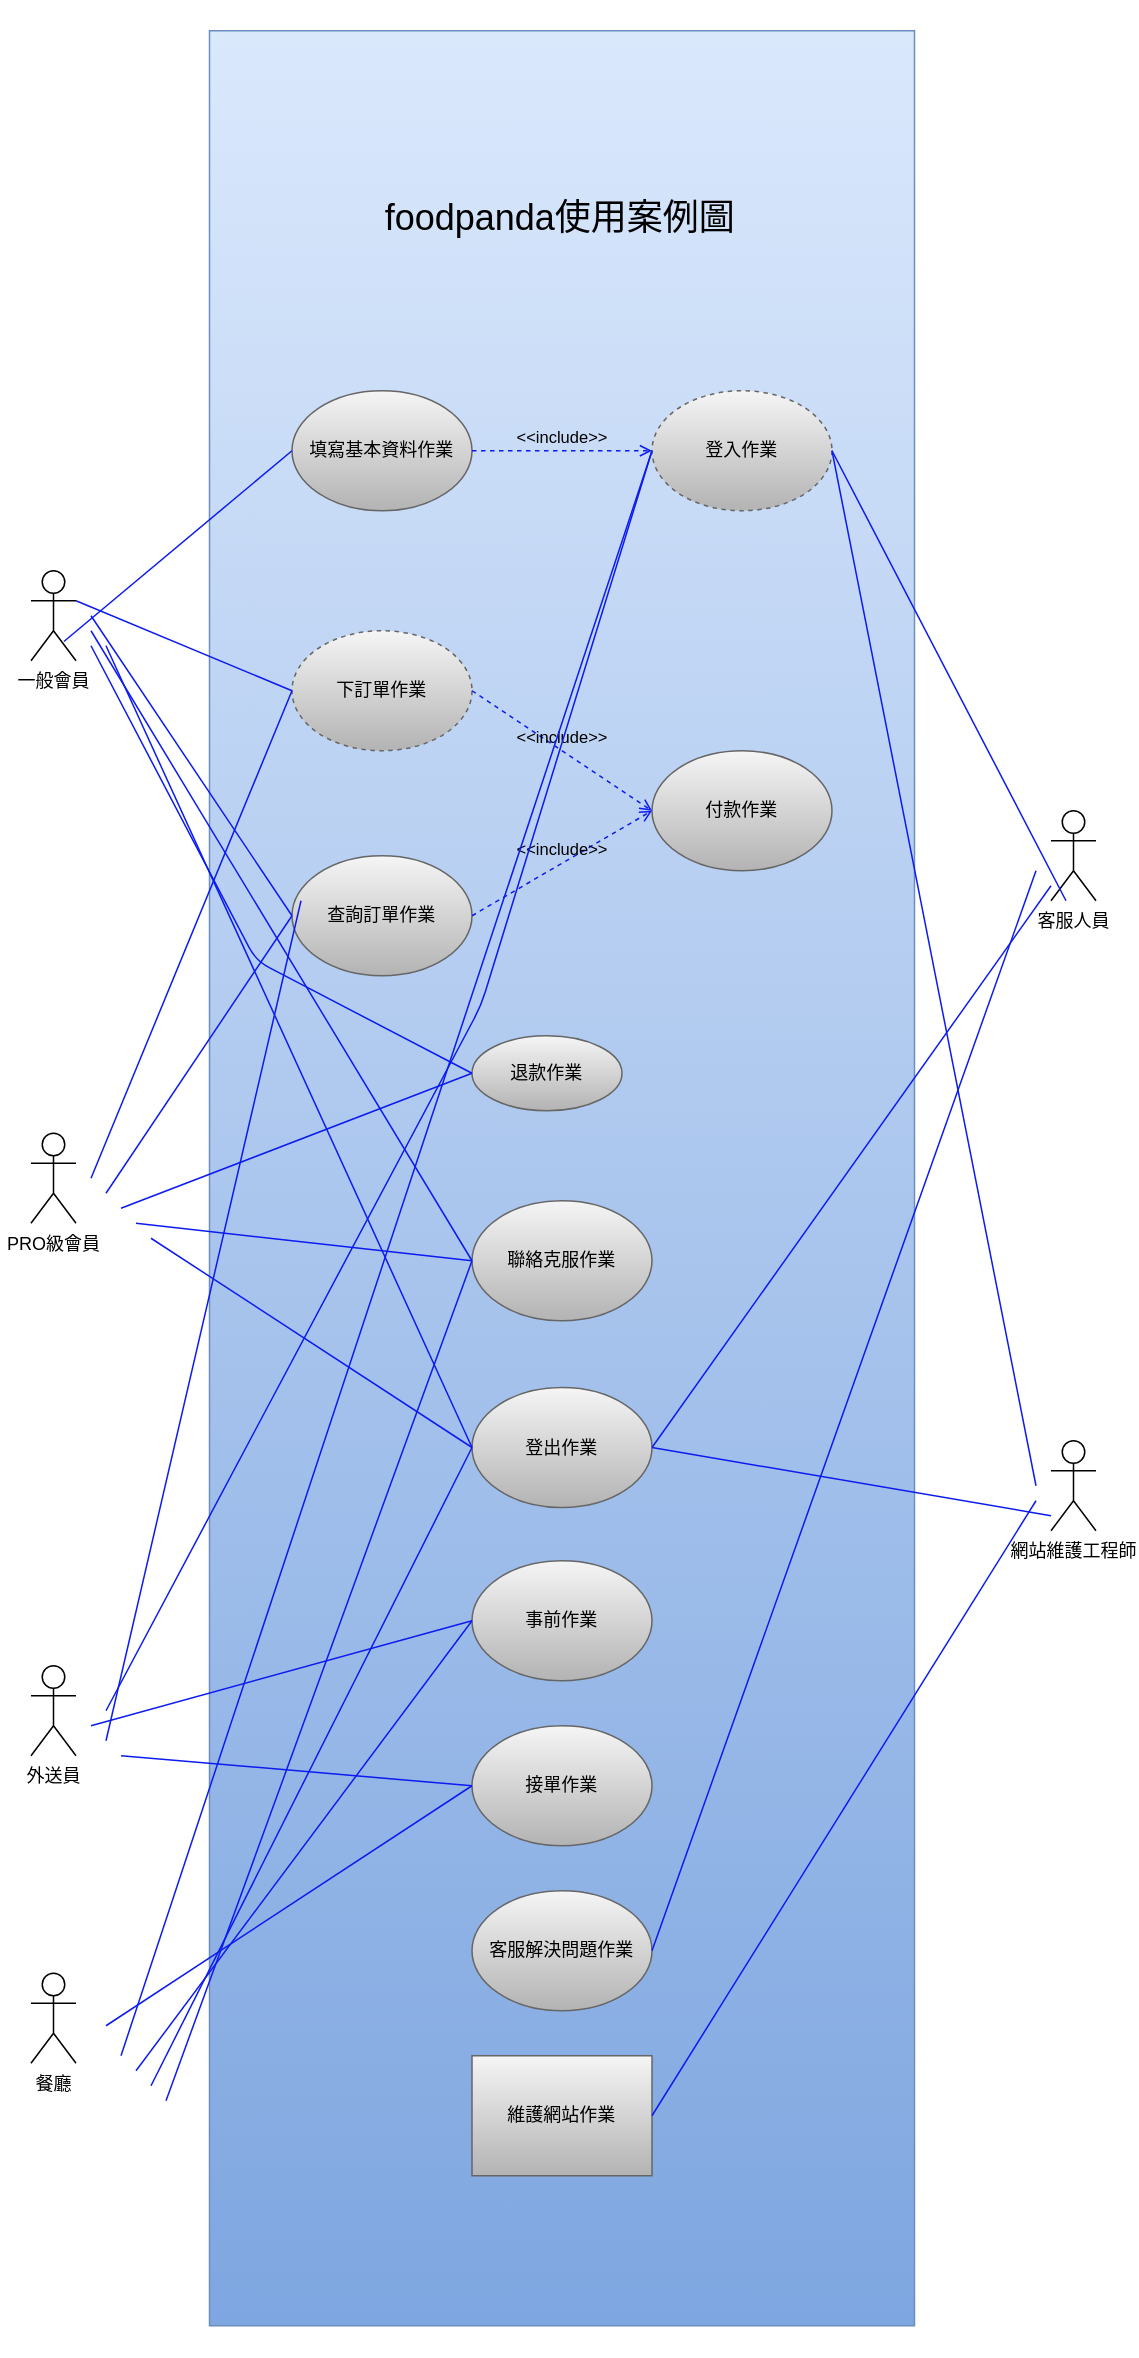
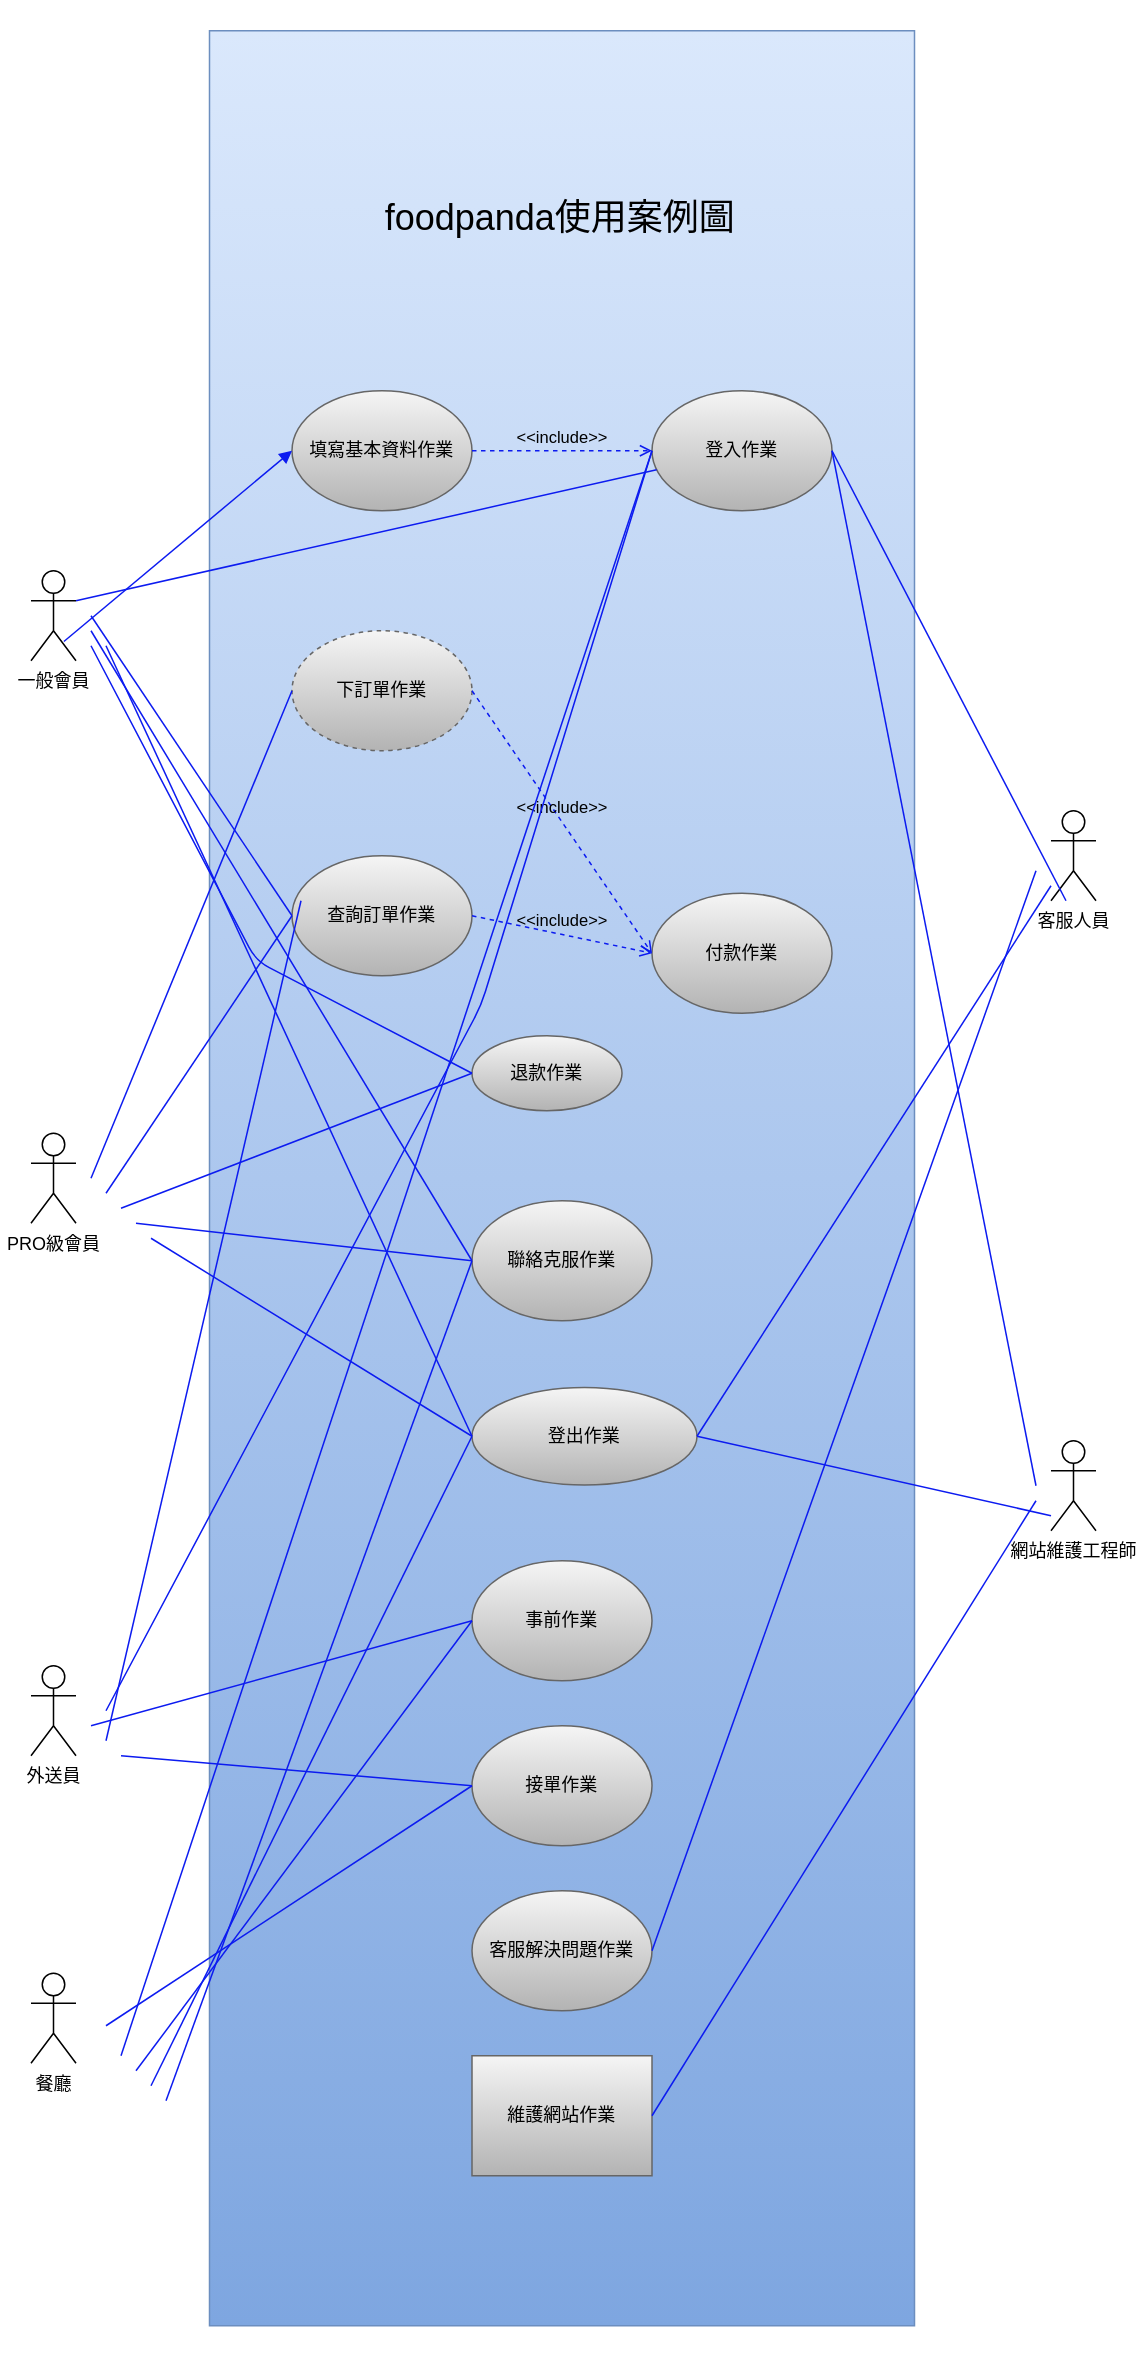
(742, 451) -> (742, 451)
(286, 455) -> (282, 459)
(184, 646) -> (394, 529)
(742, 811) -> (742, 953)
(562, 1448) -> (584, 1436)
